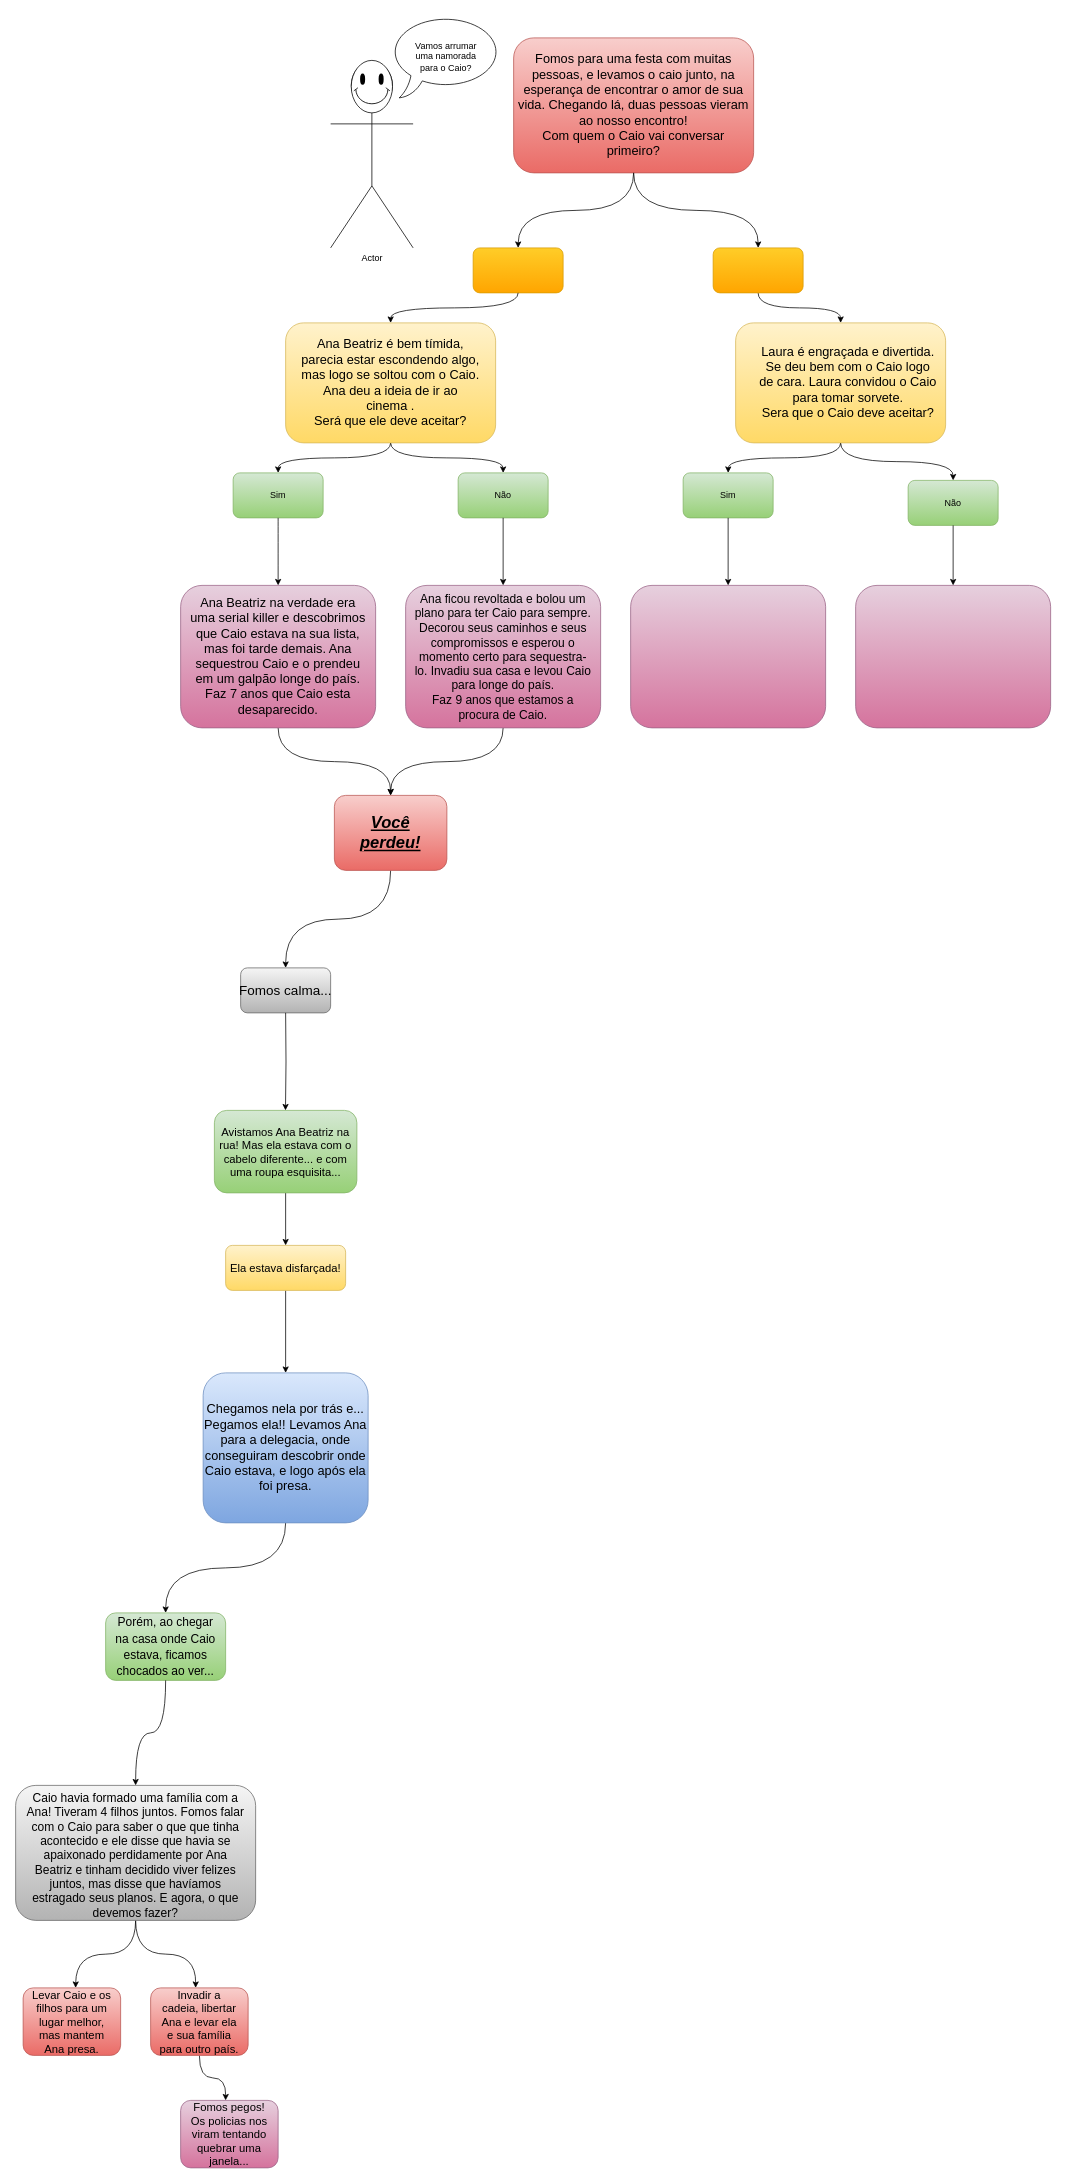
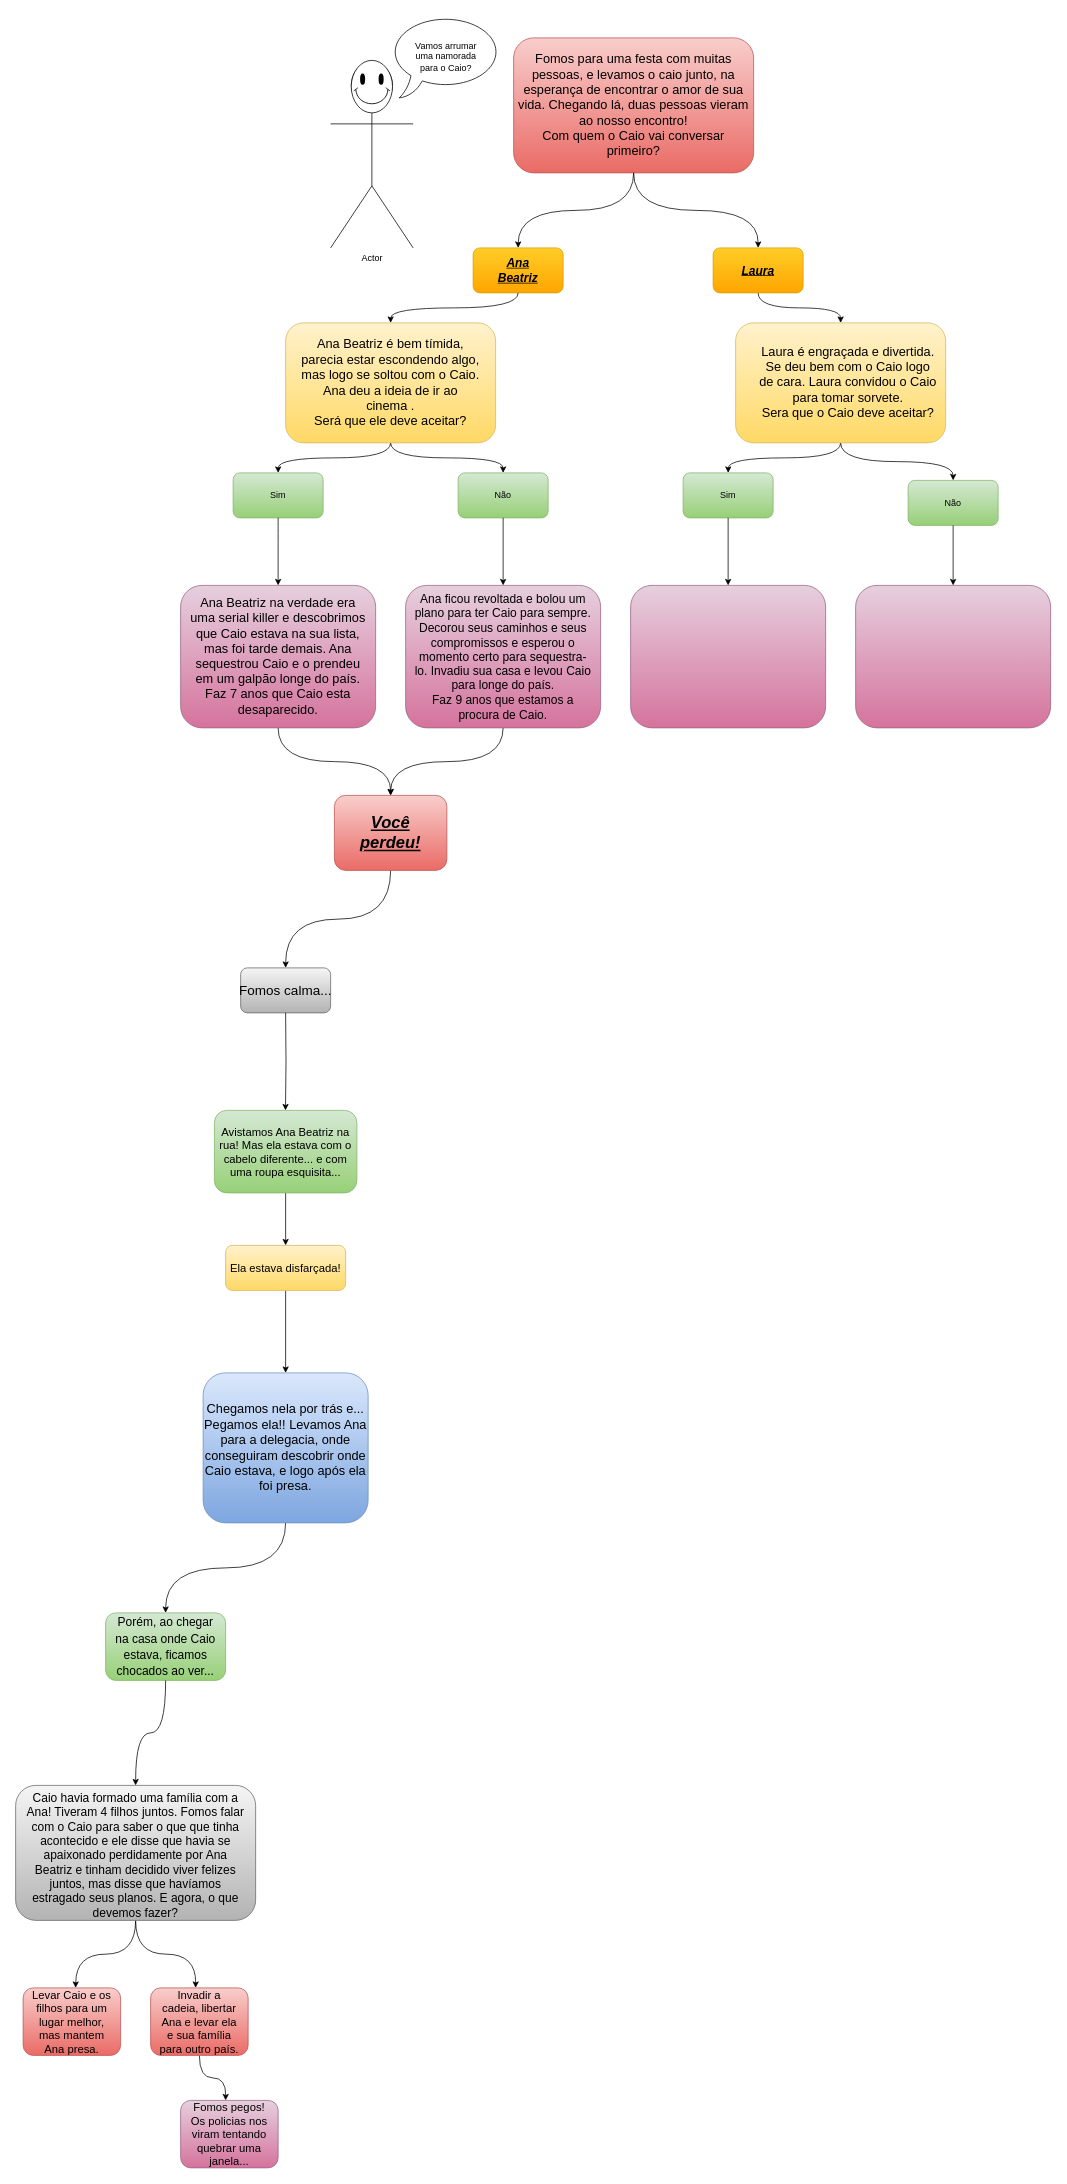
none -> (518, 270)
none -> (758, 270)
